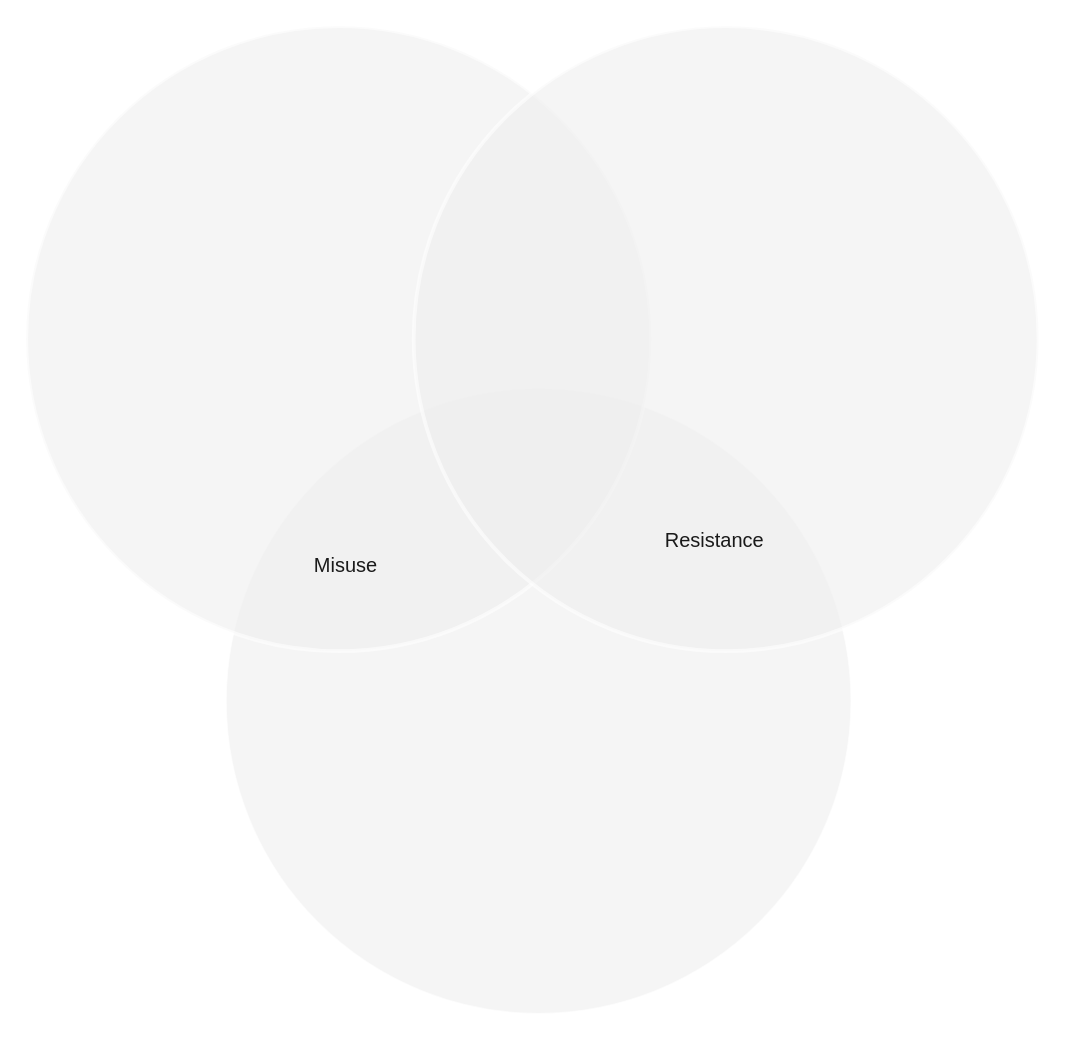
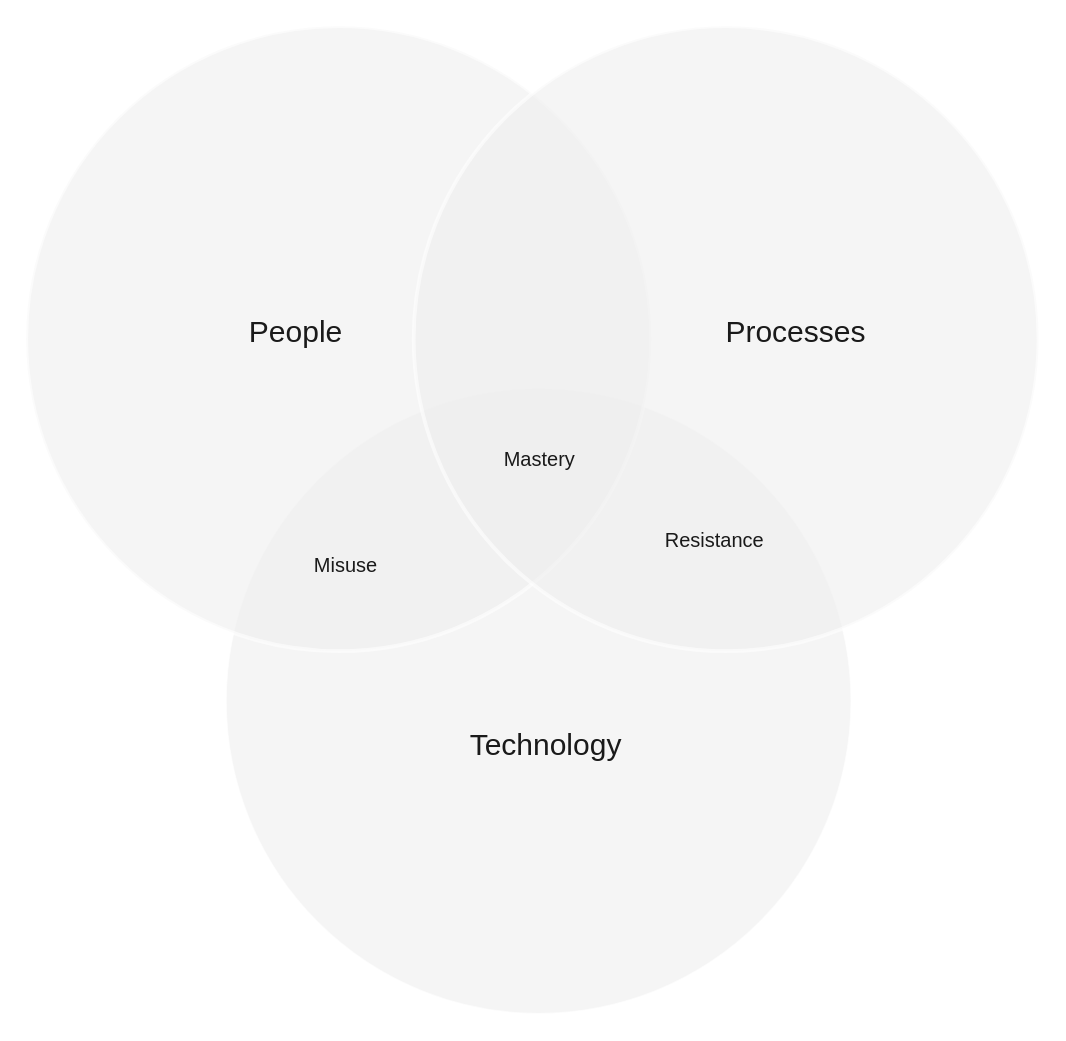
none -> (295, 333)
none -> (795, 333)
none -> (539, 464)
none -> (545, 745)
